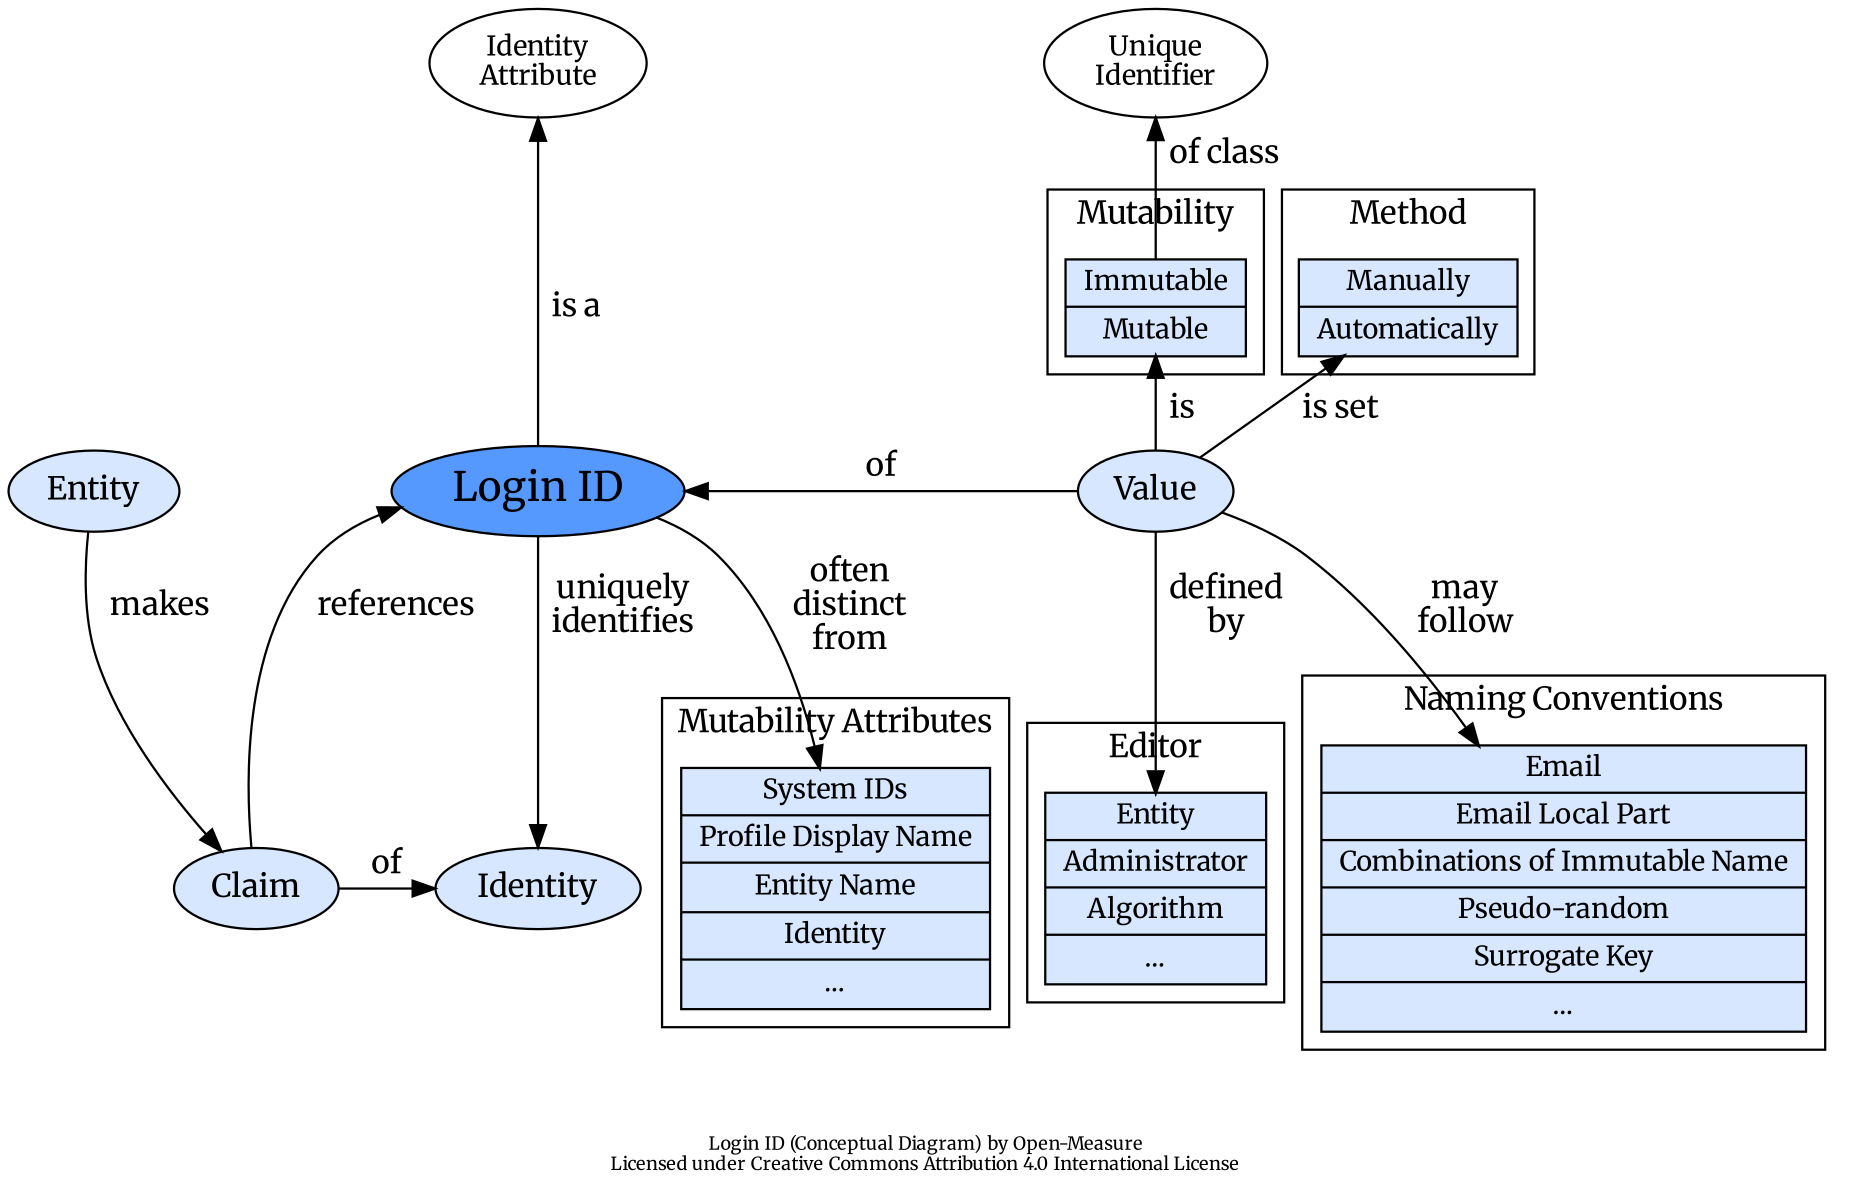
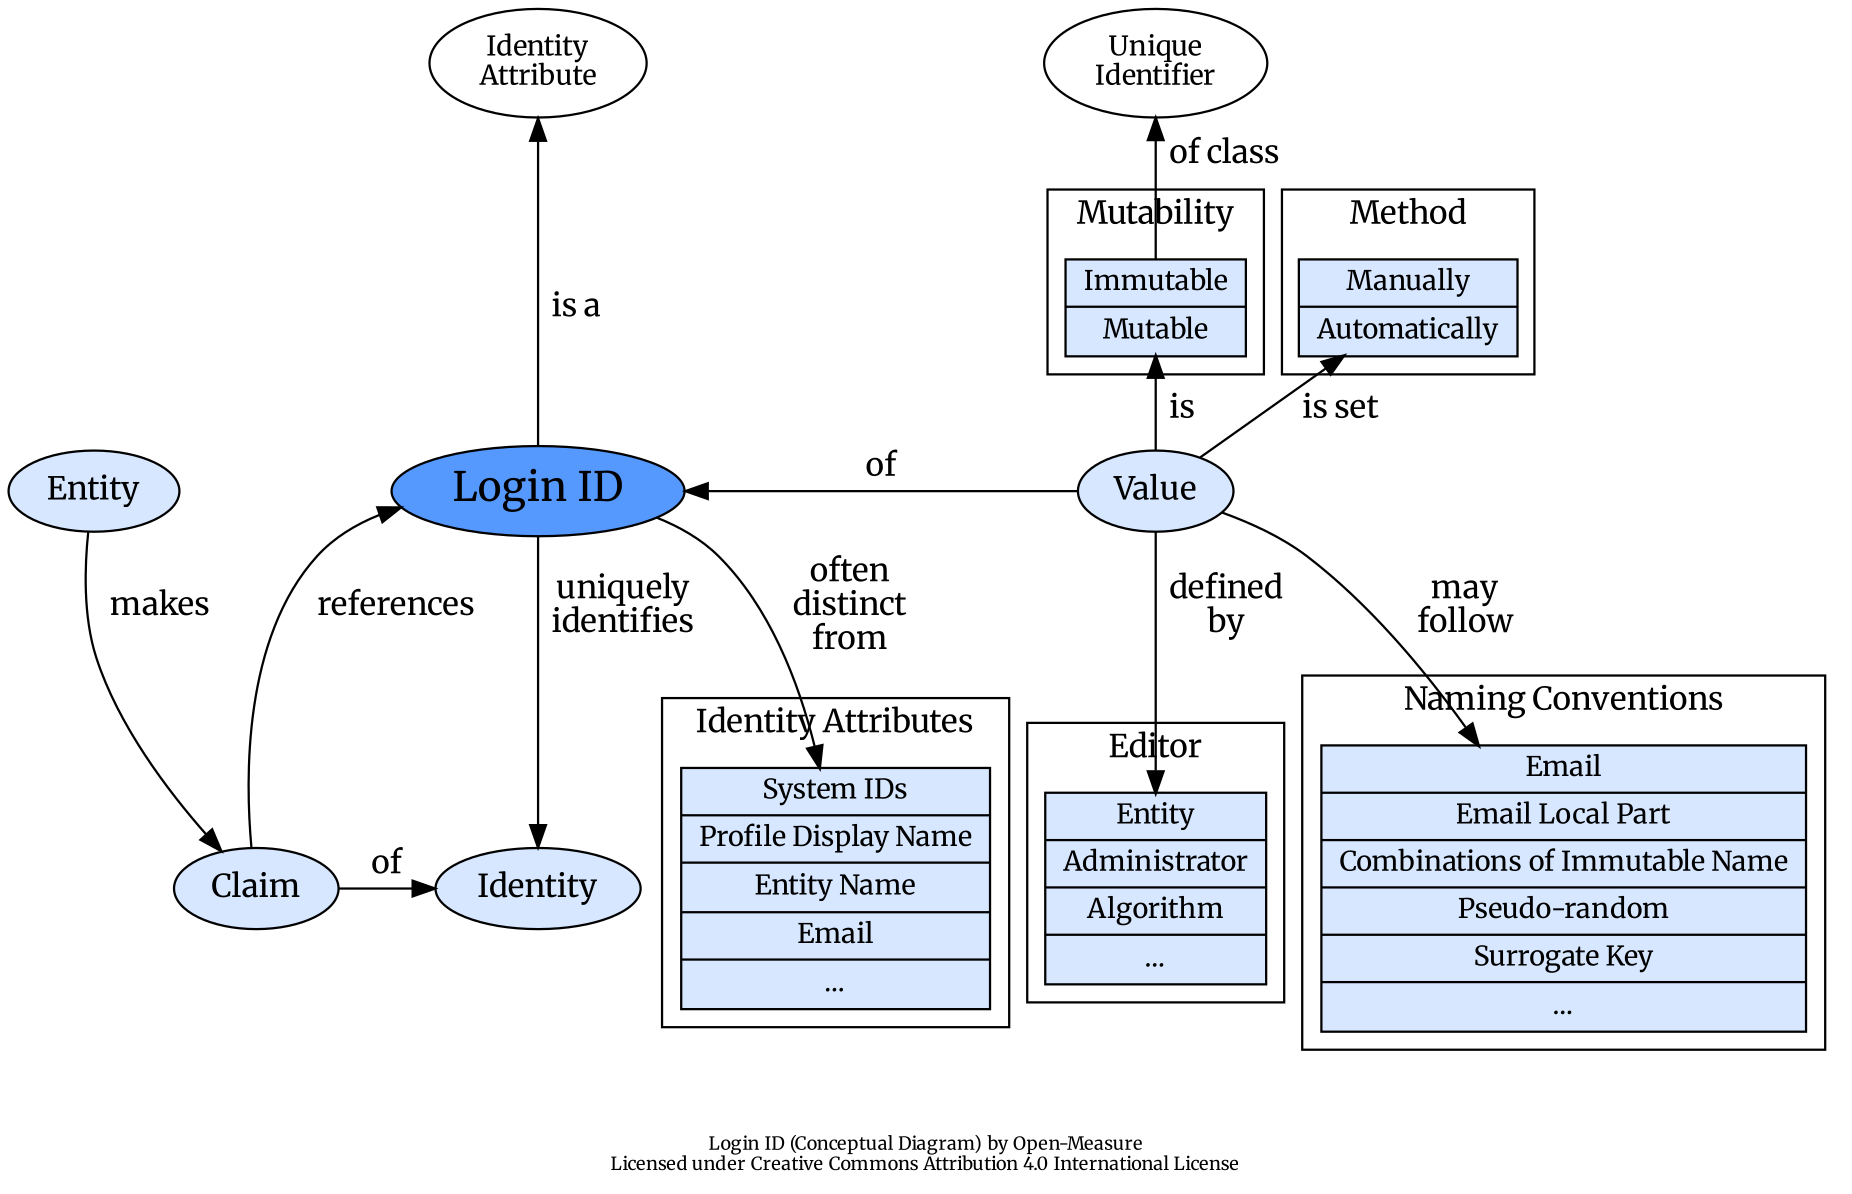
(836, 724) -> (836, 724)
(836, 935) -> (836, 935)
